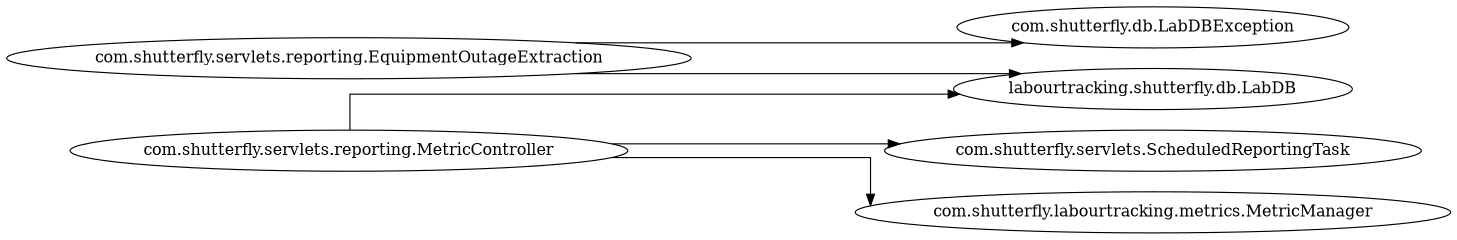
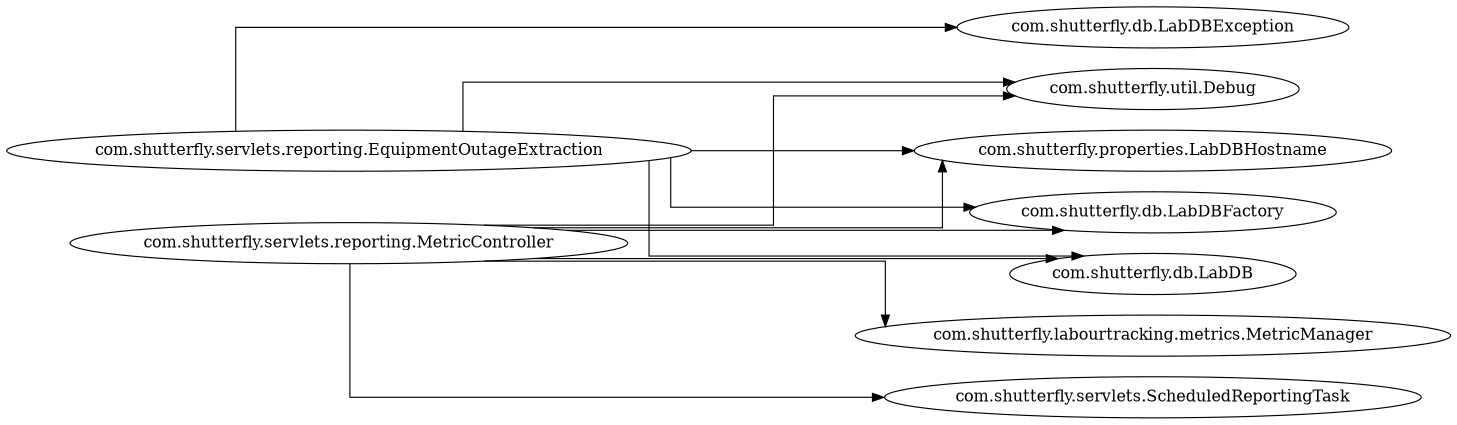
none -> (1153, 89)
(1153, 89) -> (1153, 274)
none -> (1153, 151)
none -> (1153, 212)
